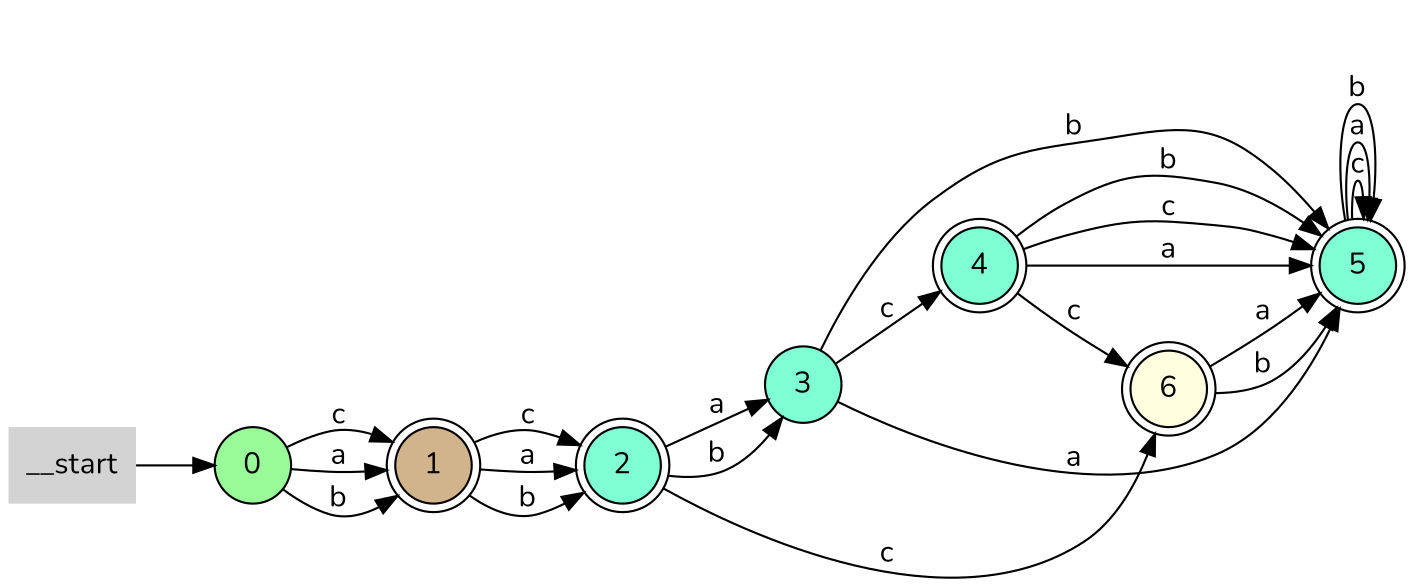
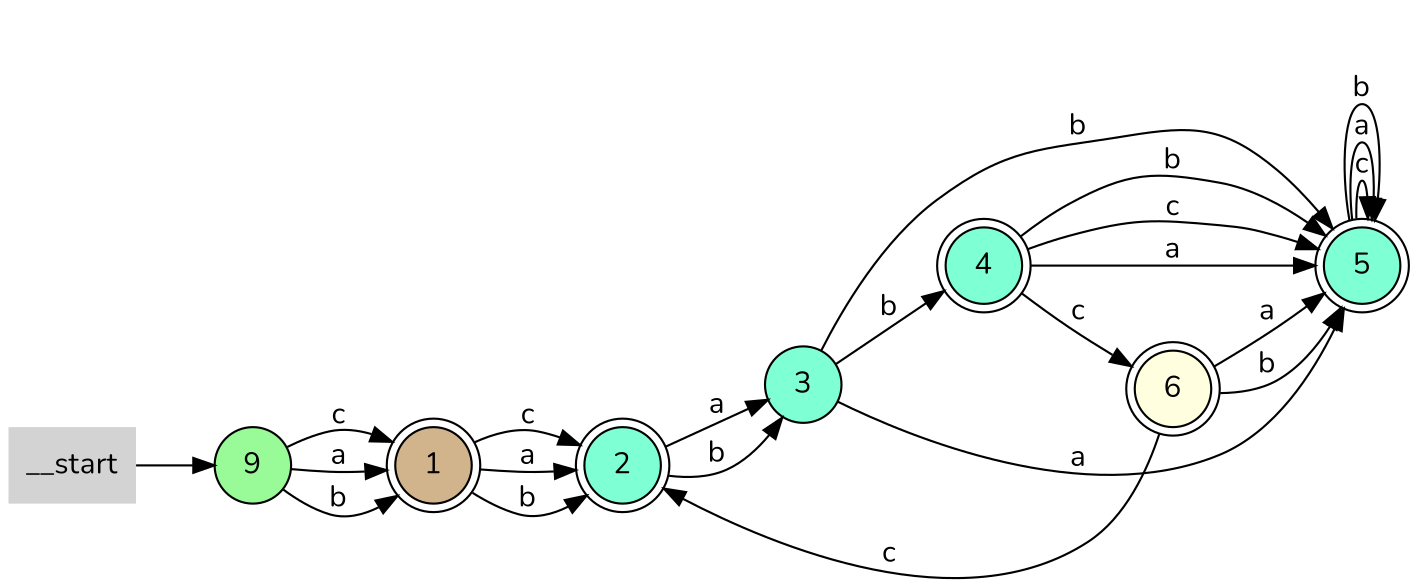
(887, 309) -> (889, 307)
(253, 465) -> (253, 465)
(924, 576) -> (948, 577)
